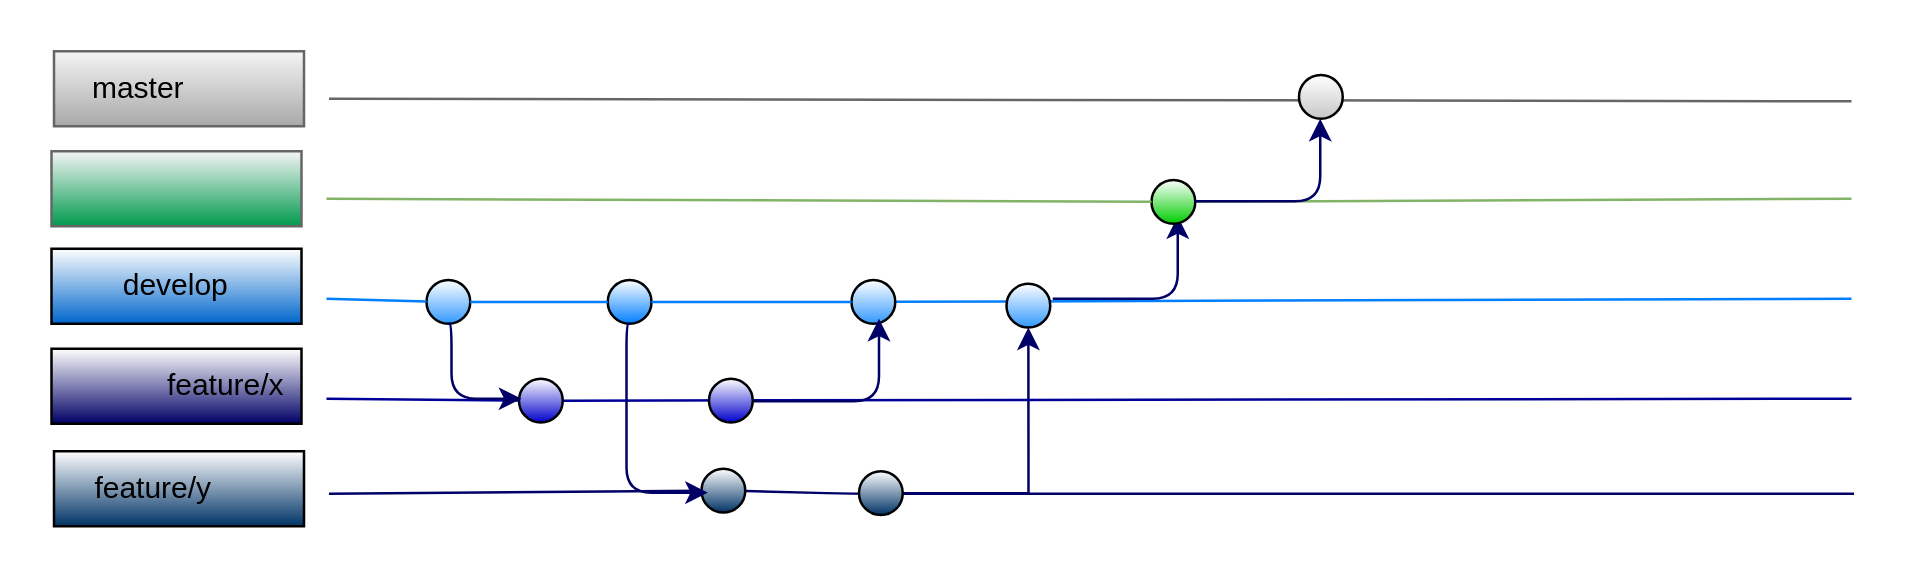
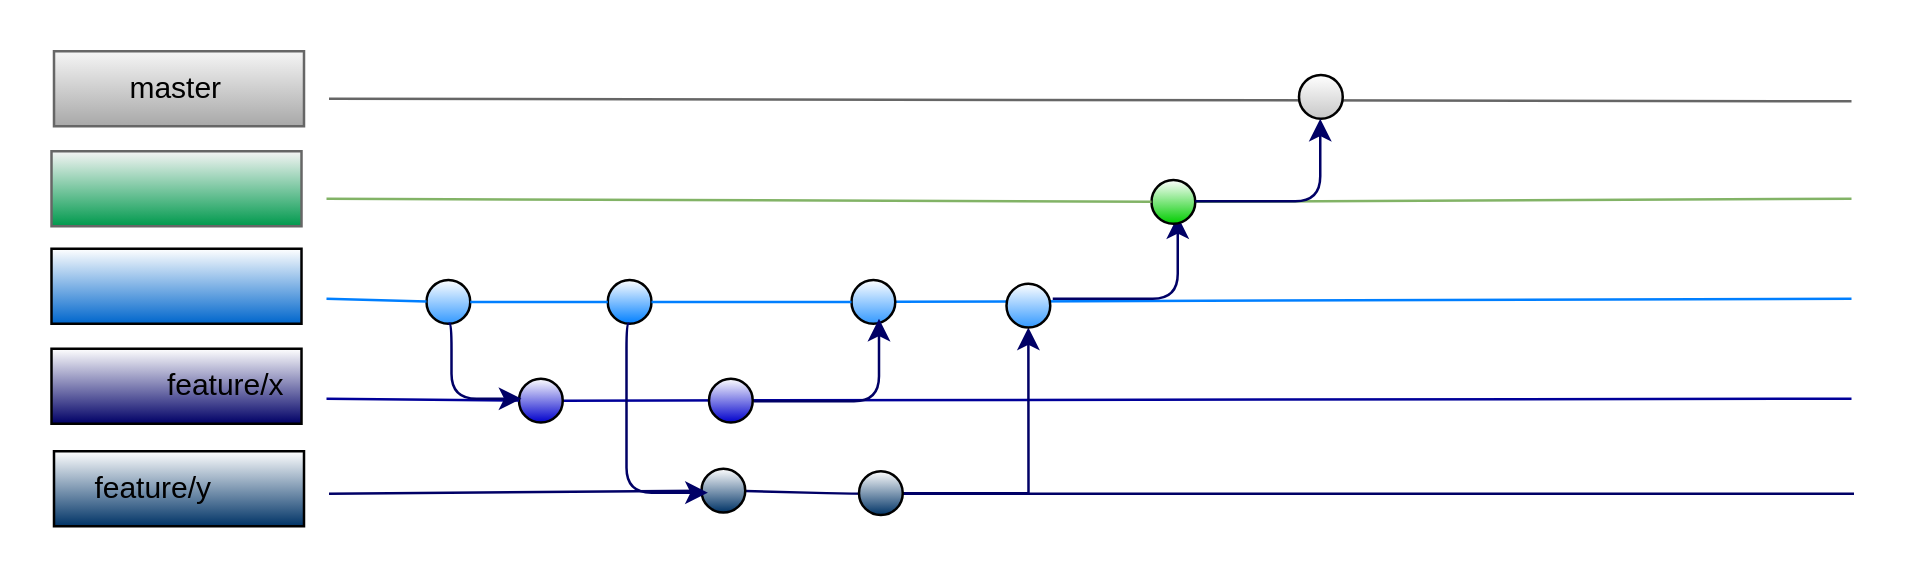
(139, 89) -> (176, 89)
(176, 286) -> none
